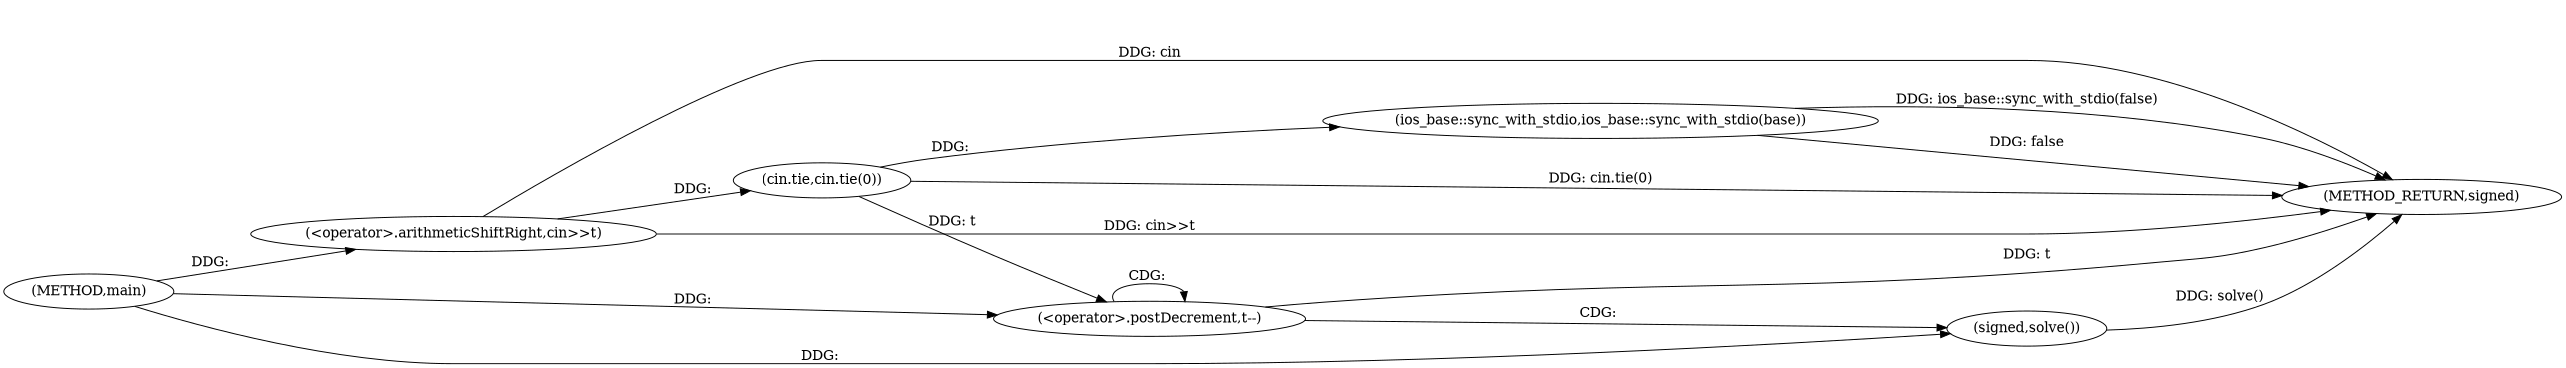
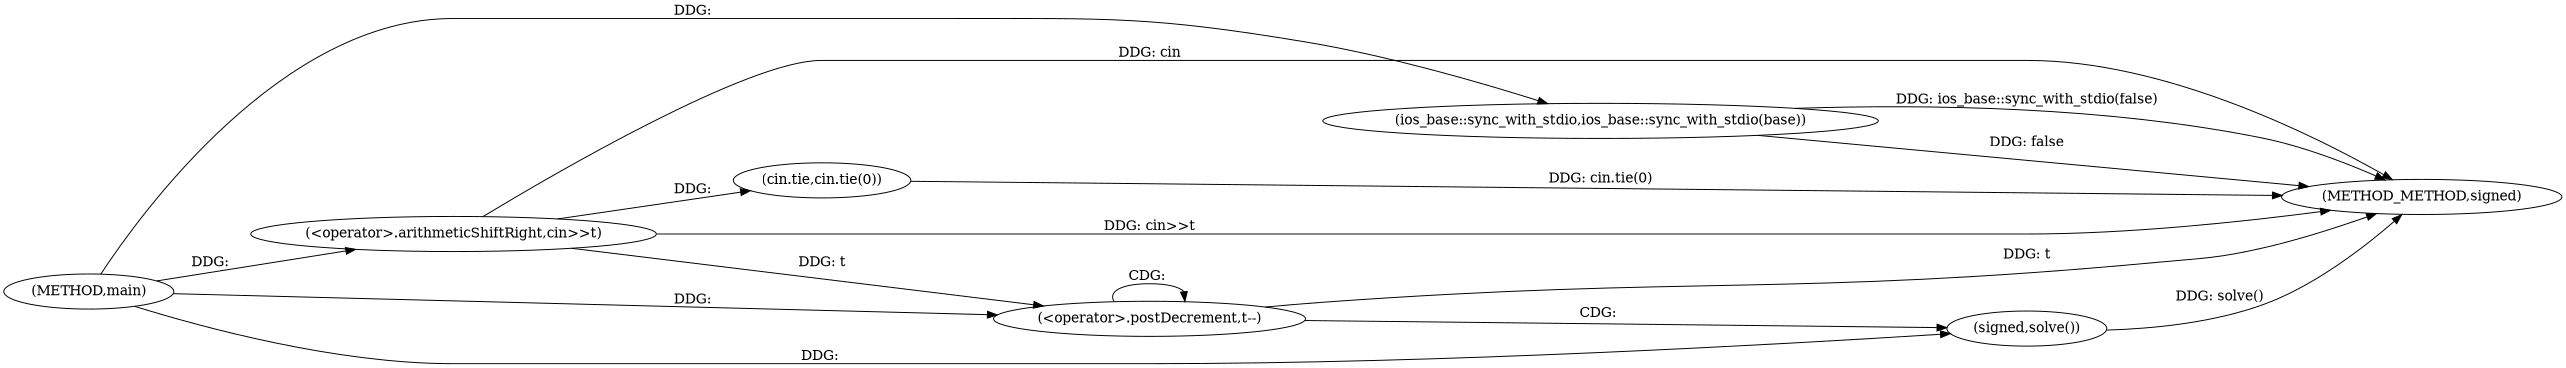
(1104, 141) -> (774, 19)
(2422, 197) -> (2422, 197)
(978, 249) -> (802, 277)
